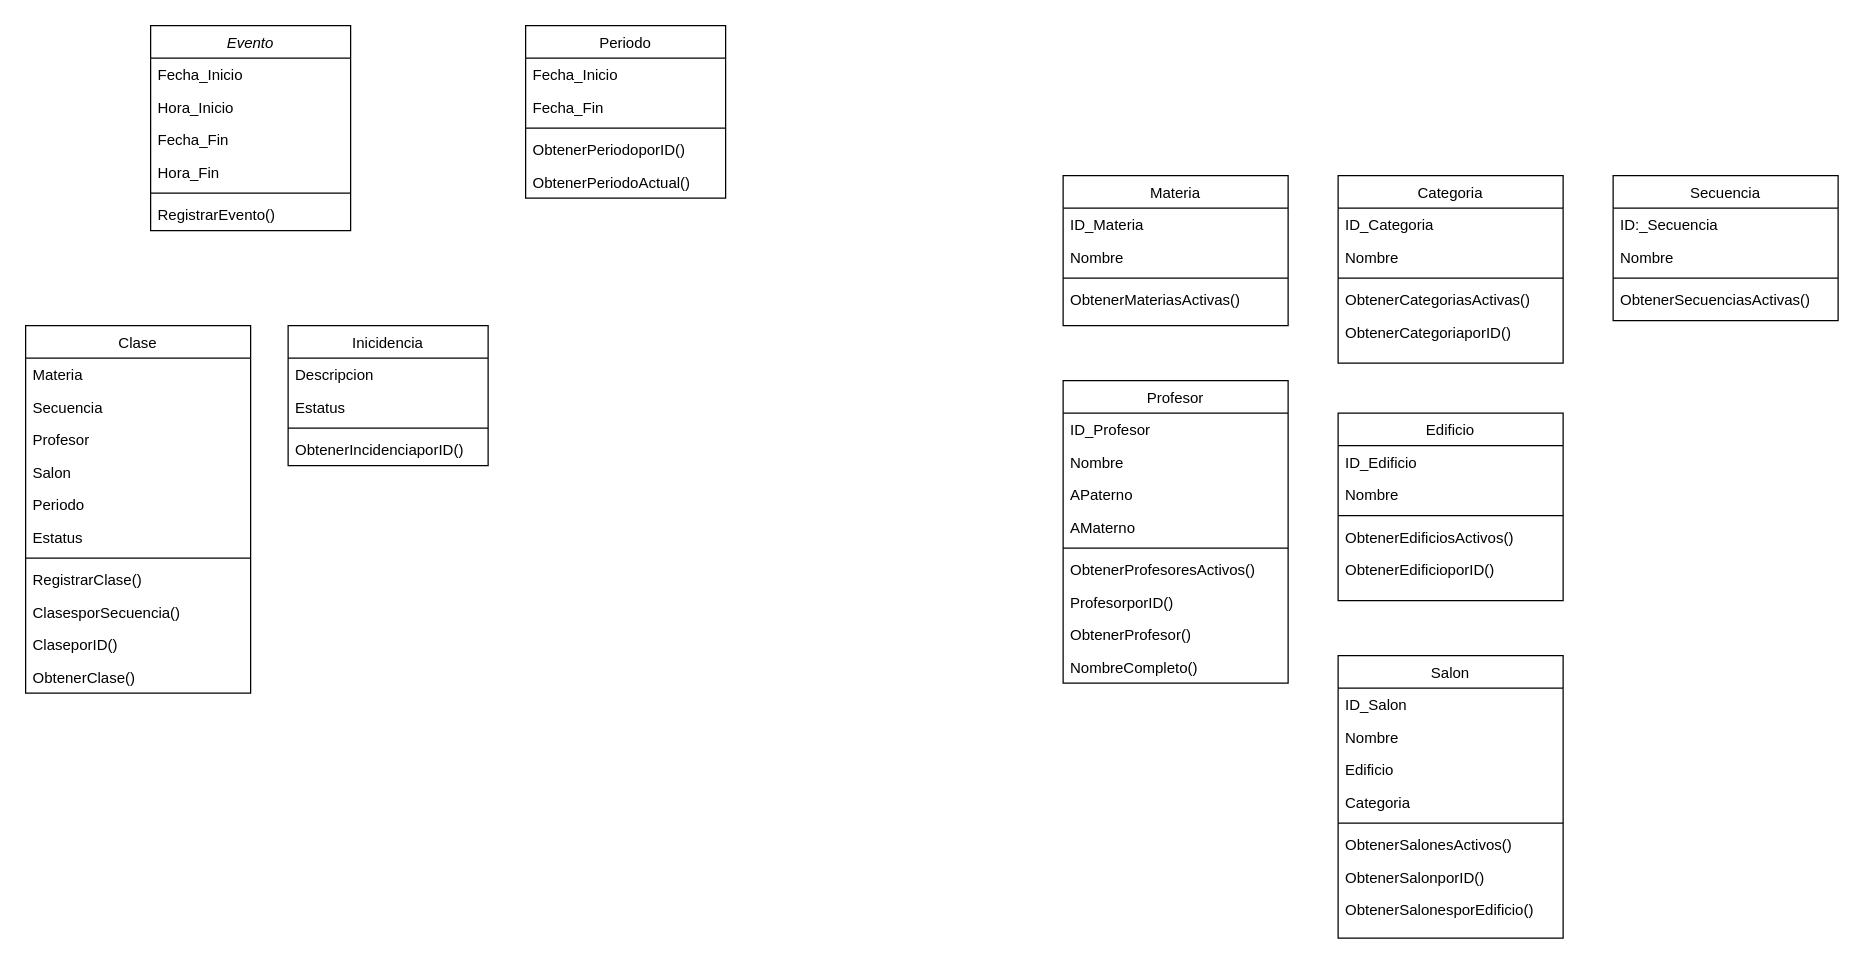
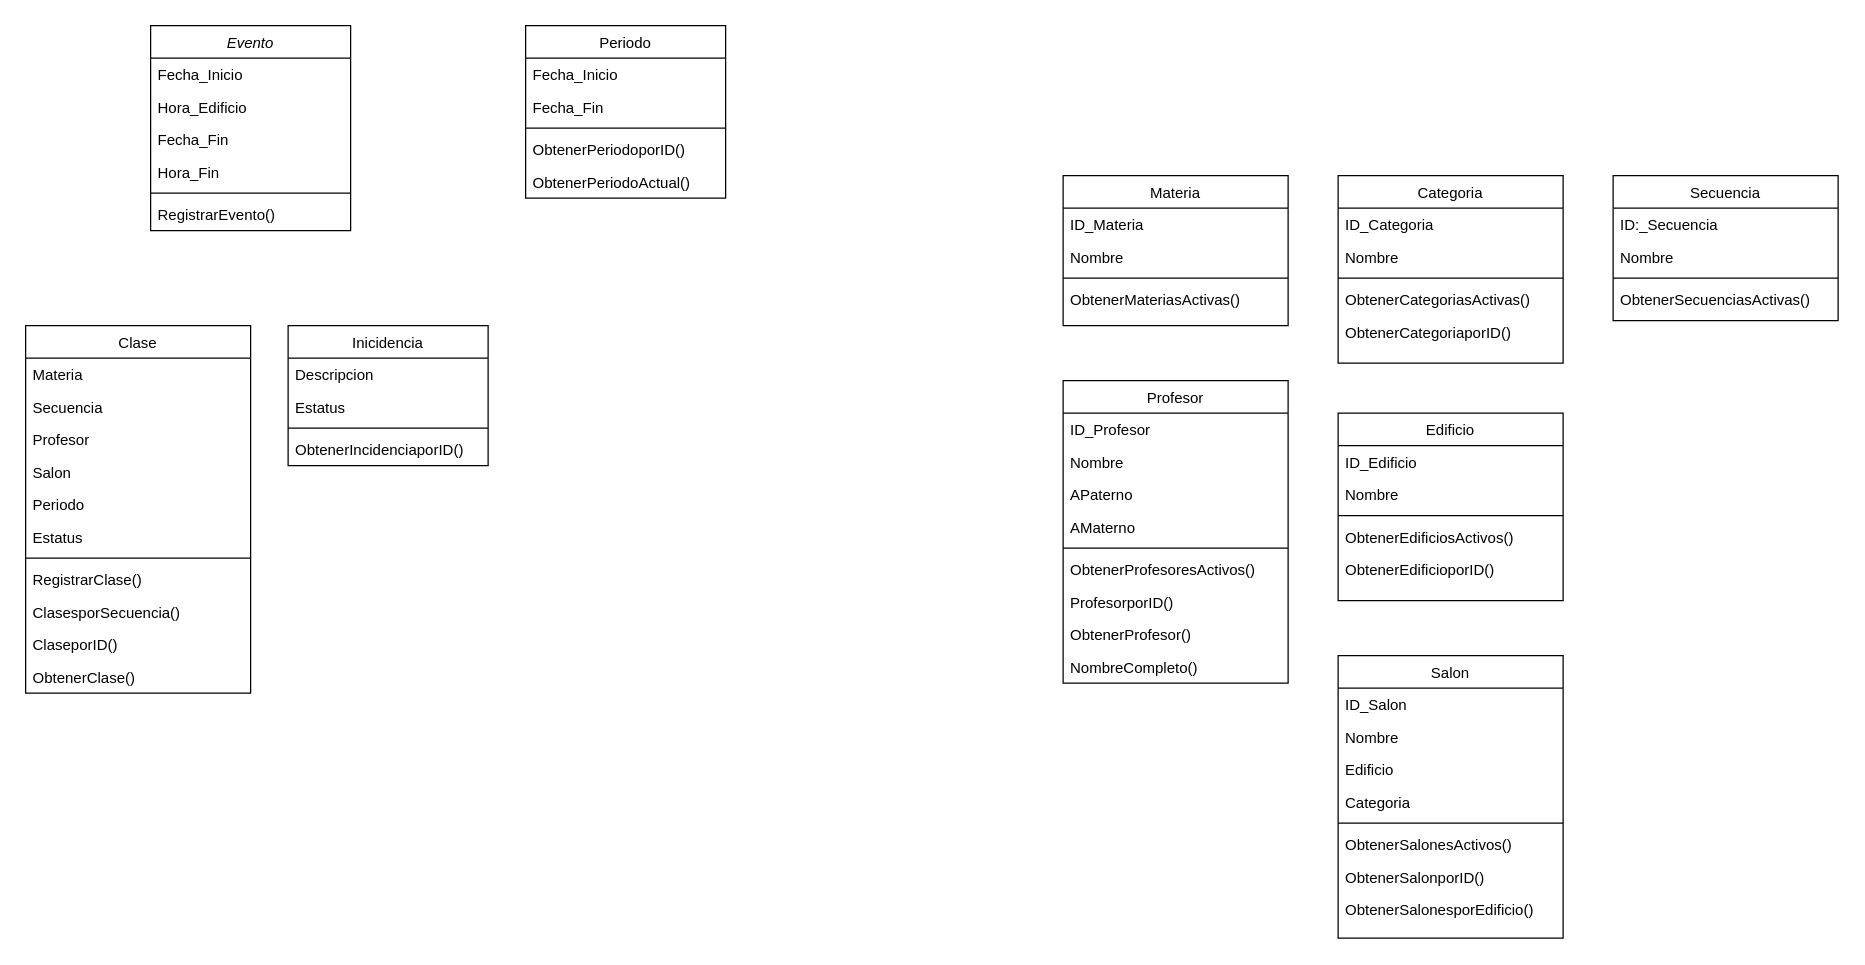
(200, 108) -> (206, 108)
